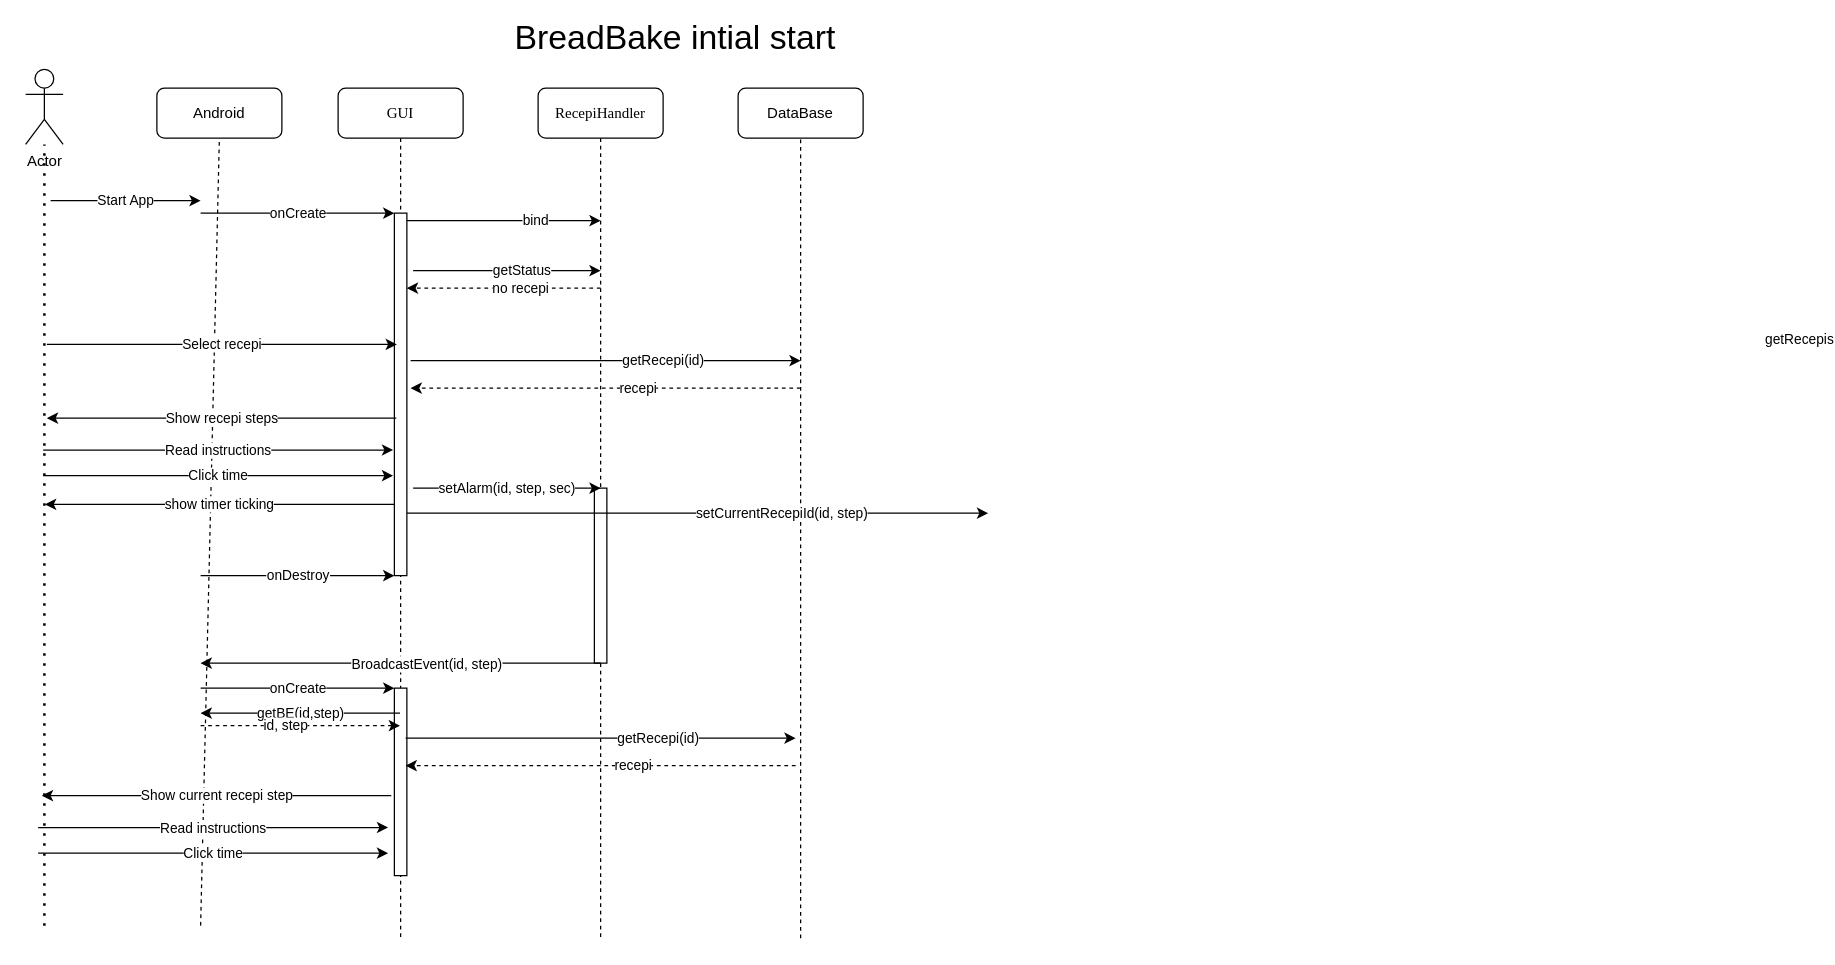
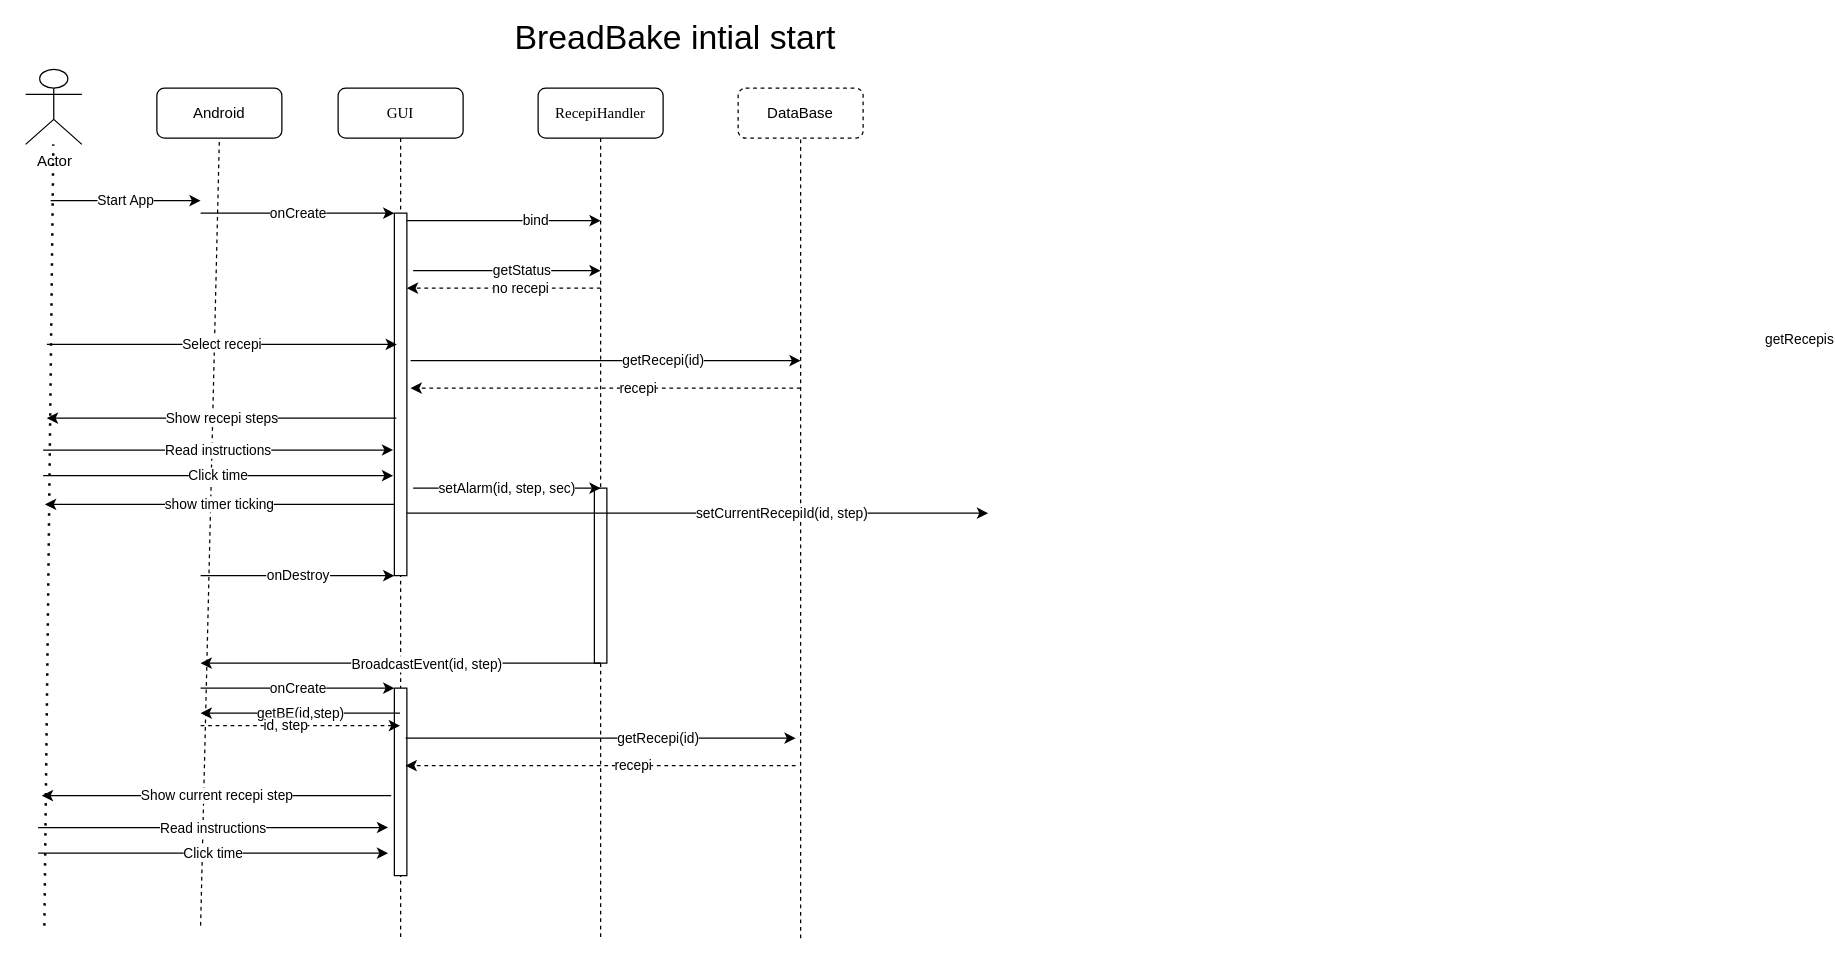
(44, 107) -> (54, 107)
(801, 113) -> (801, 113)
